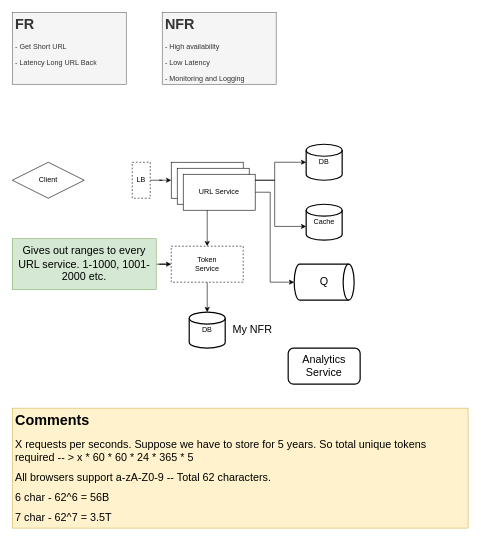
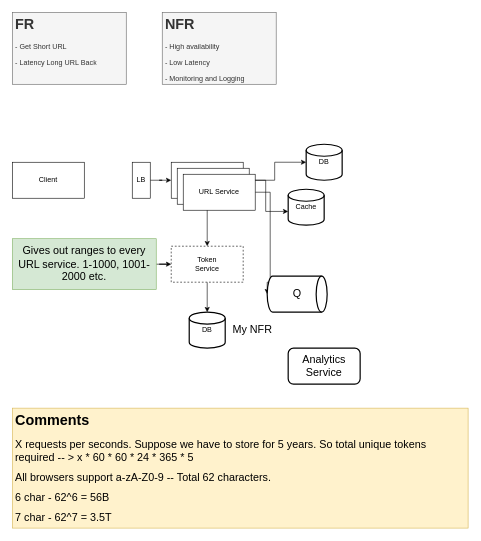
(48, 180) -> (48, 180)
(141, 180) -> (141, 180)
(324, 222) -> (306, 207)
(324, 282) -> (297, 294)
